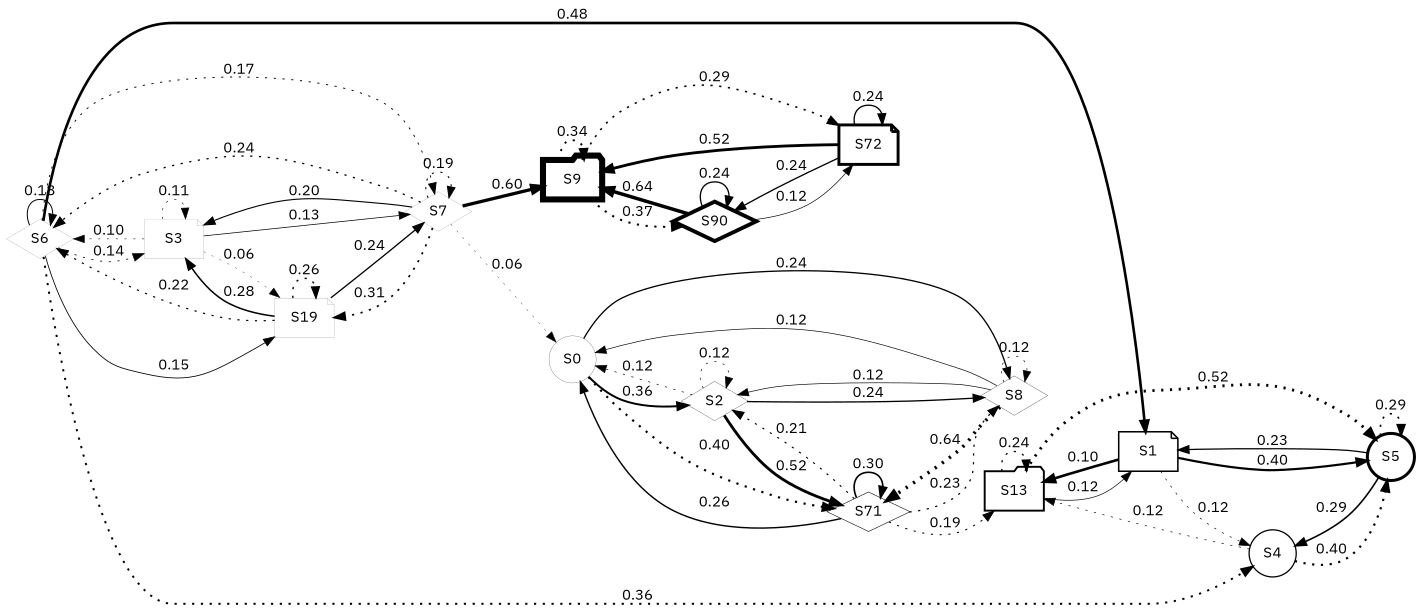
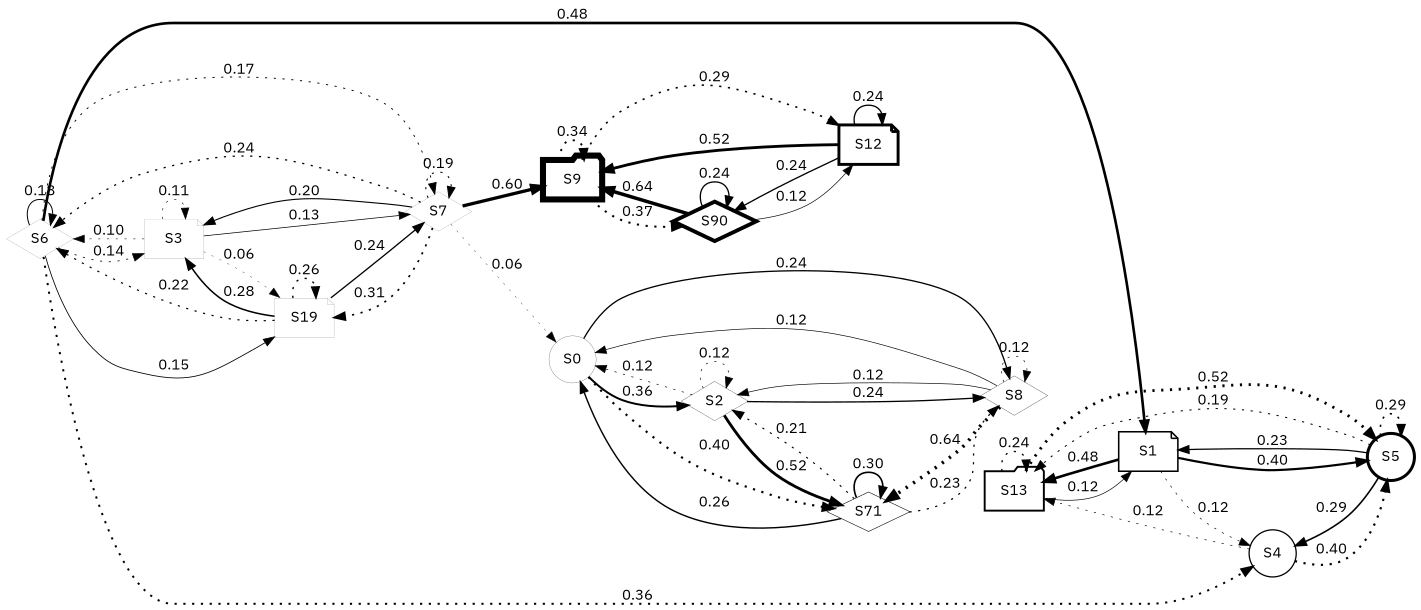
(869, 145) -> (869, 145)
(1083, 458) -> (1083, 458)
(938, 535) -> (1203, 409)
